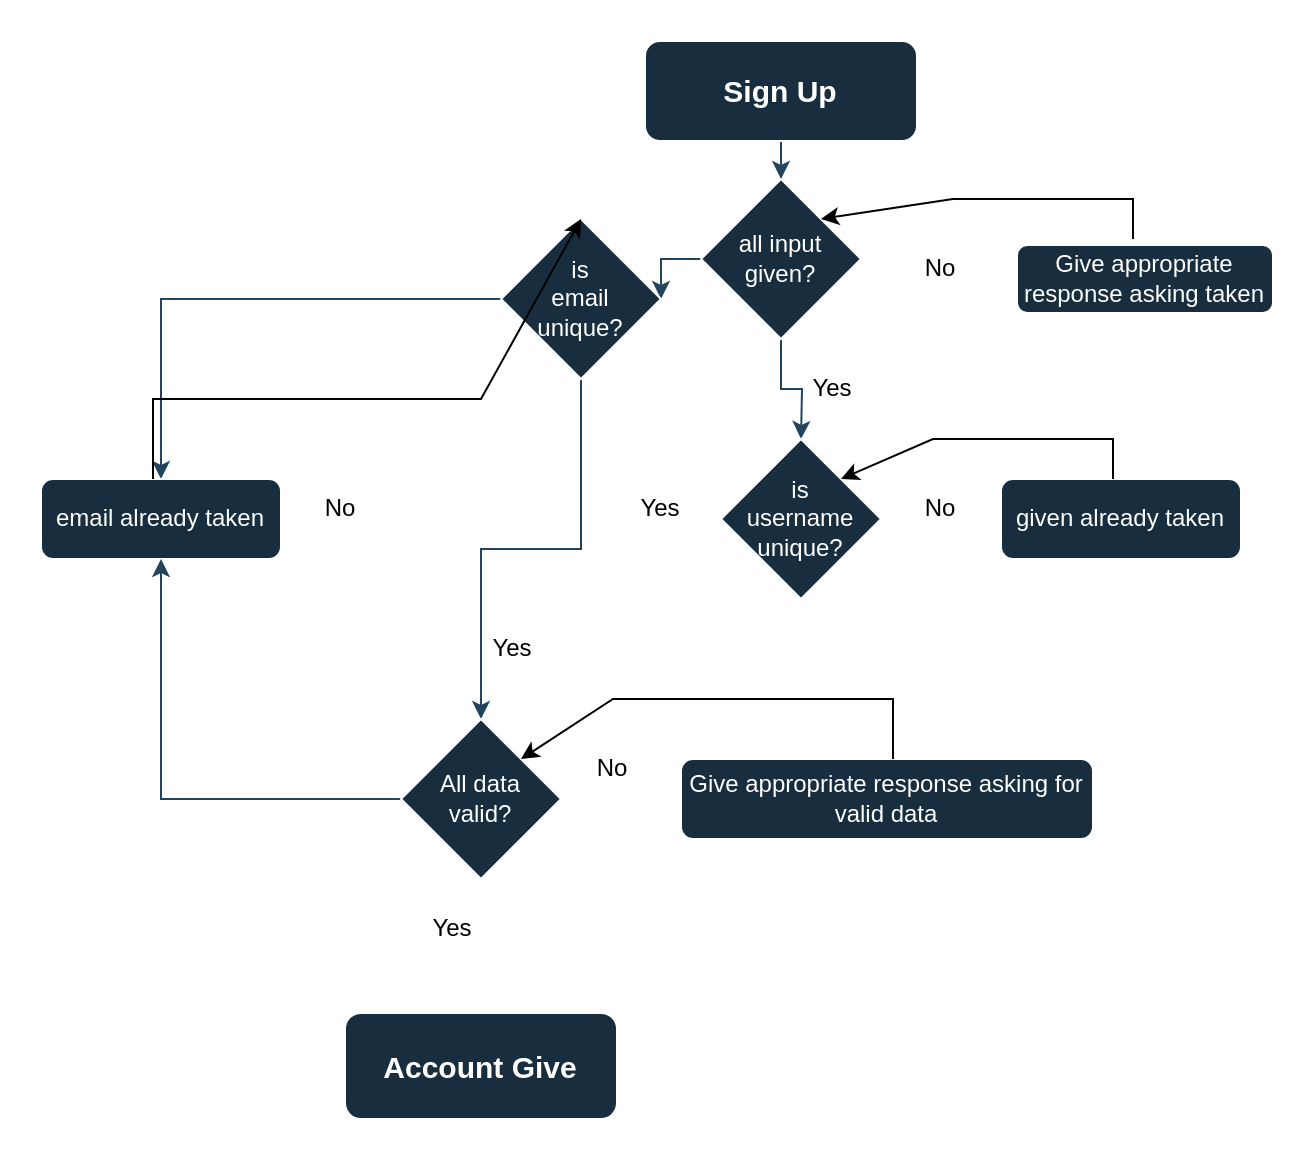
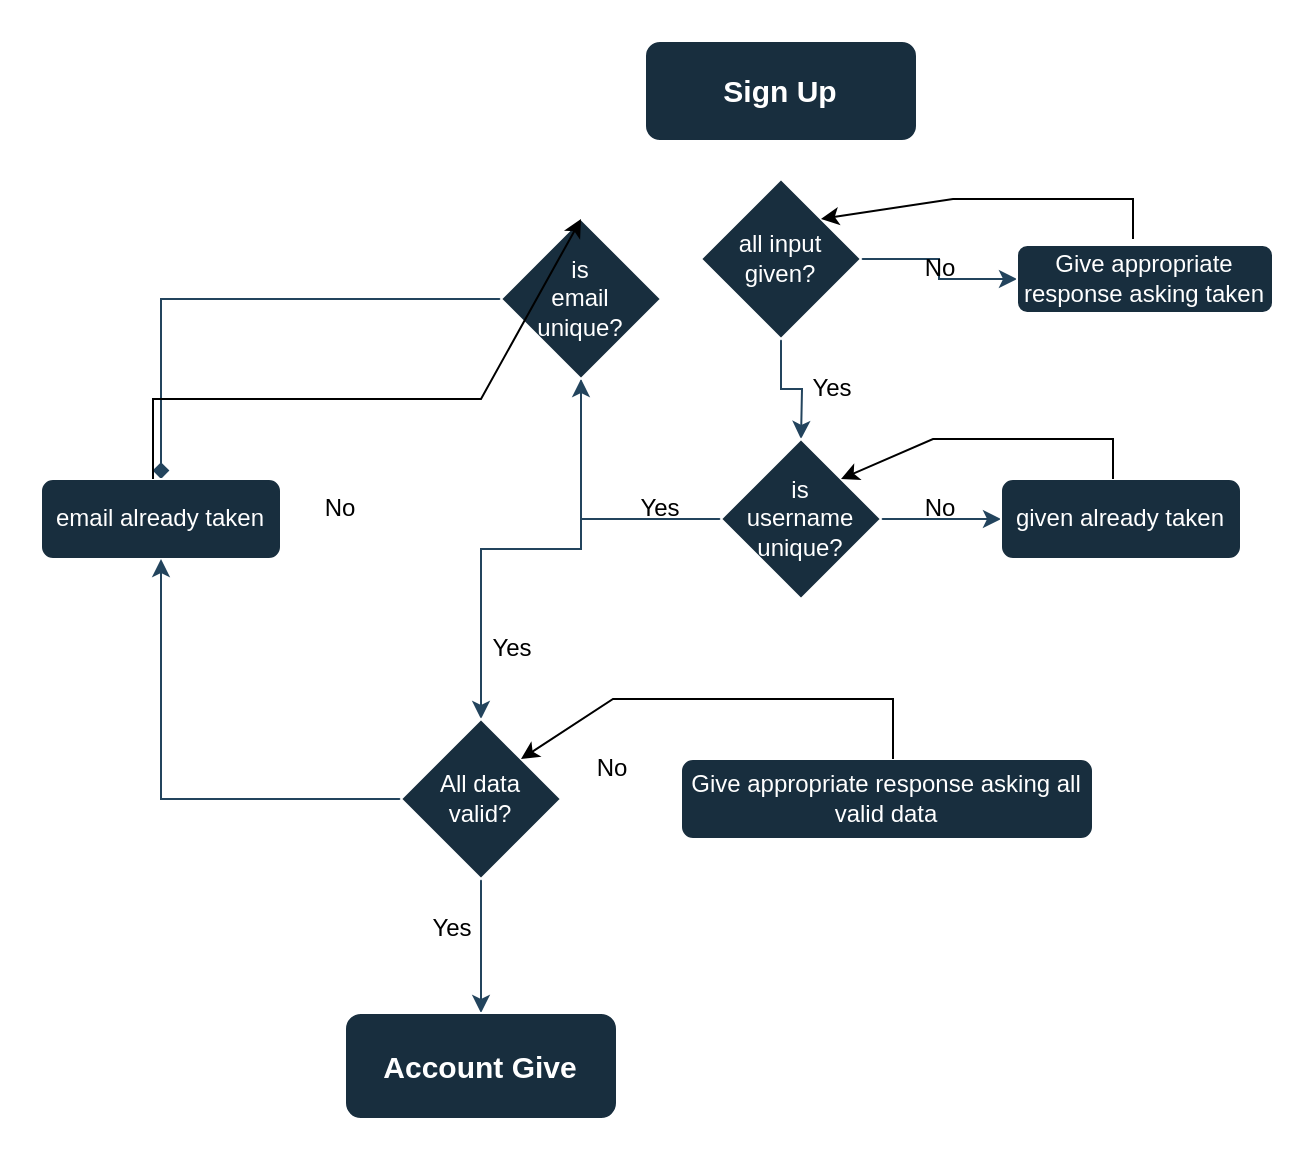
(781, 167) -> none
(668, 259) -> (901, 259)
(161, 464) -> (161, 463)
none -> (653, 519)
none -> (934, 519)
(887, 799) -> (887, 799)
none -> (481, 939)
